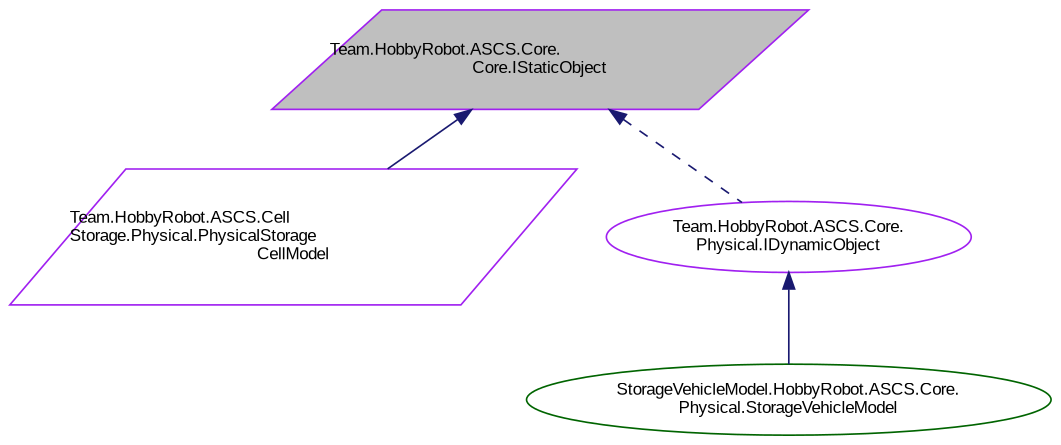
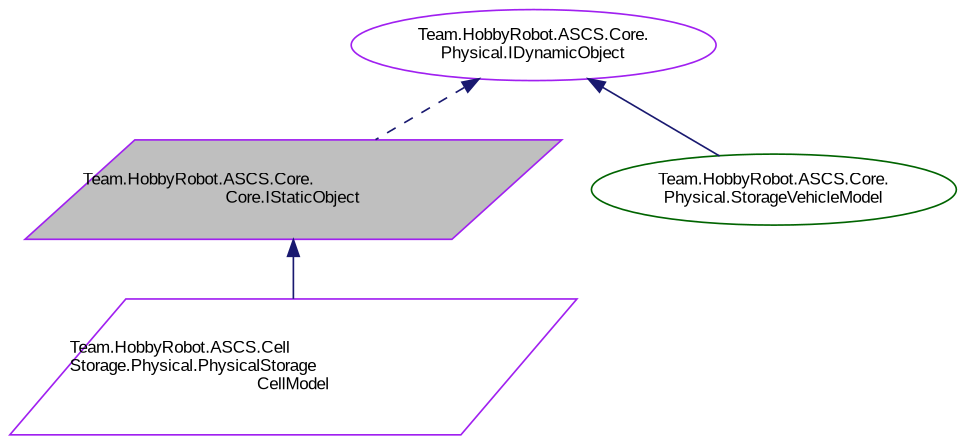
(683, 161) -> (420, 114)
(789, 400) -> (774, 190)
